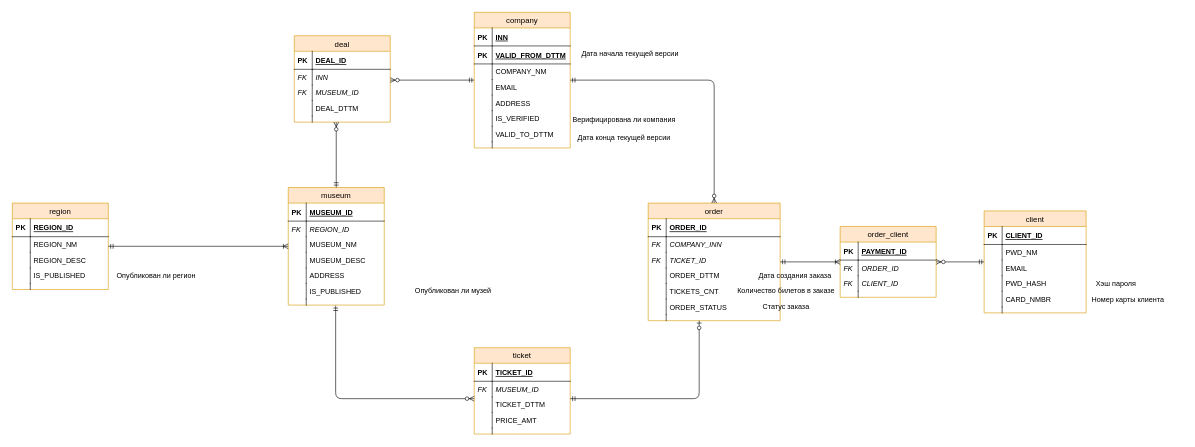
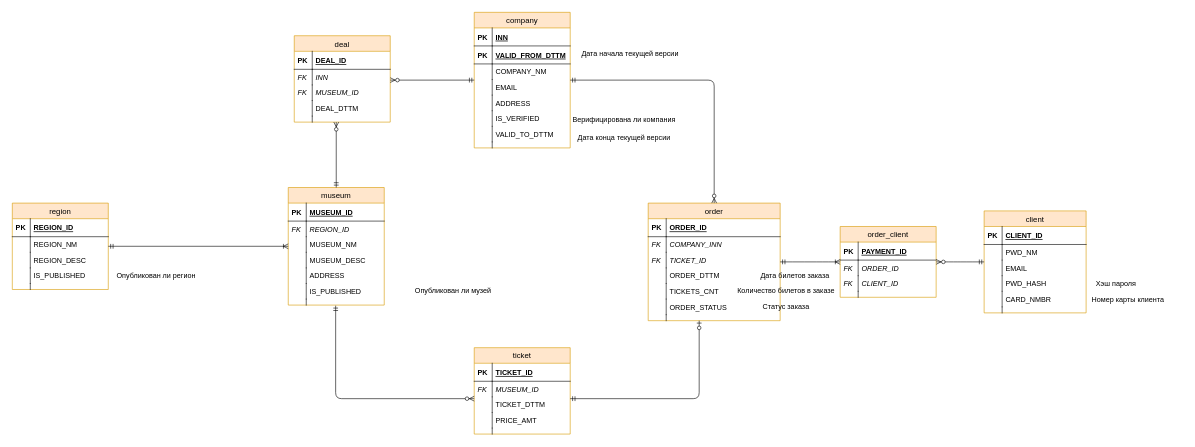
(795, 276) -> (795, 276)
